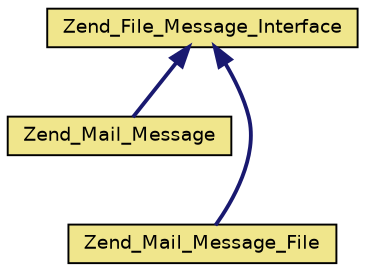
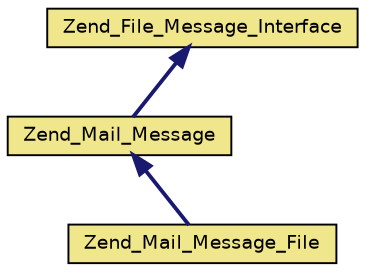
(250, 146) -> (167, 198)
